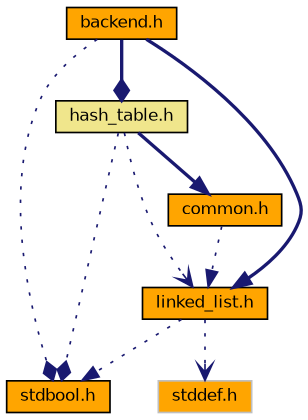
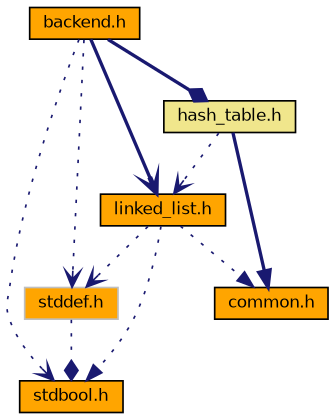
(268, 145) -> (121, 109)
none -> (78, 155)
(21, 189) -> (26, 206)
(92, 247) -> (71, 340)
(217, 249) -> (210, 251)
